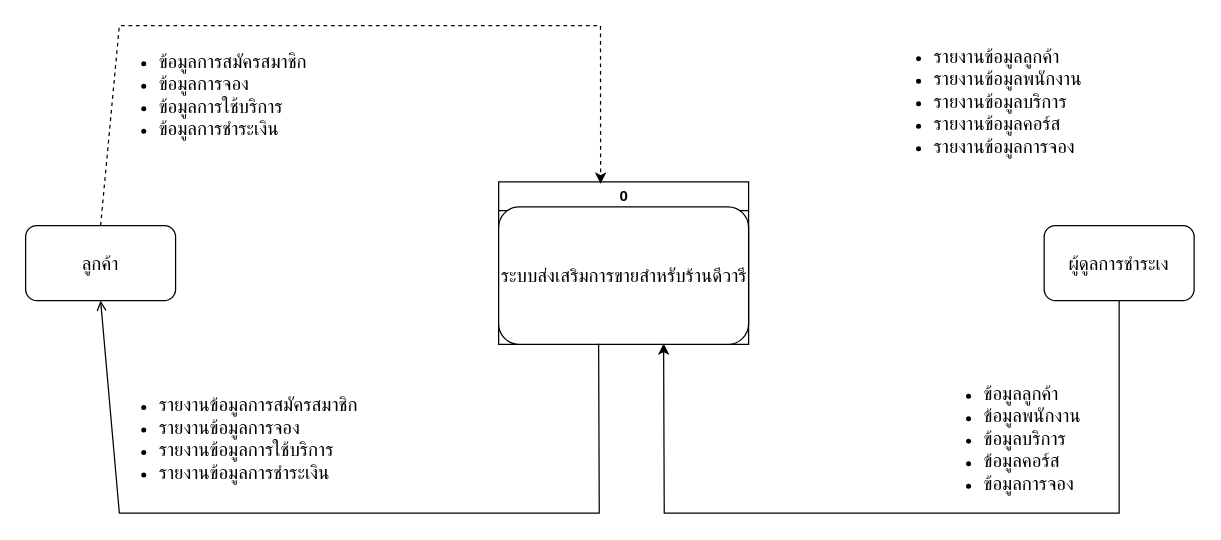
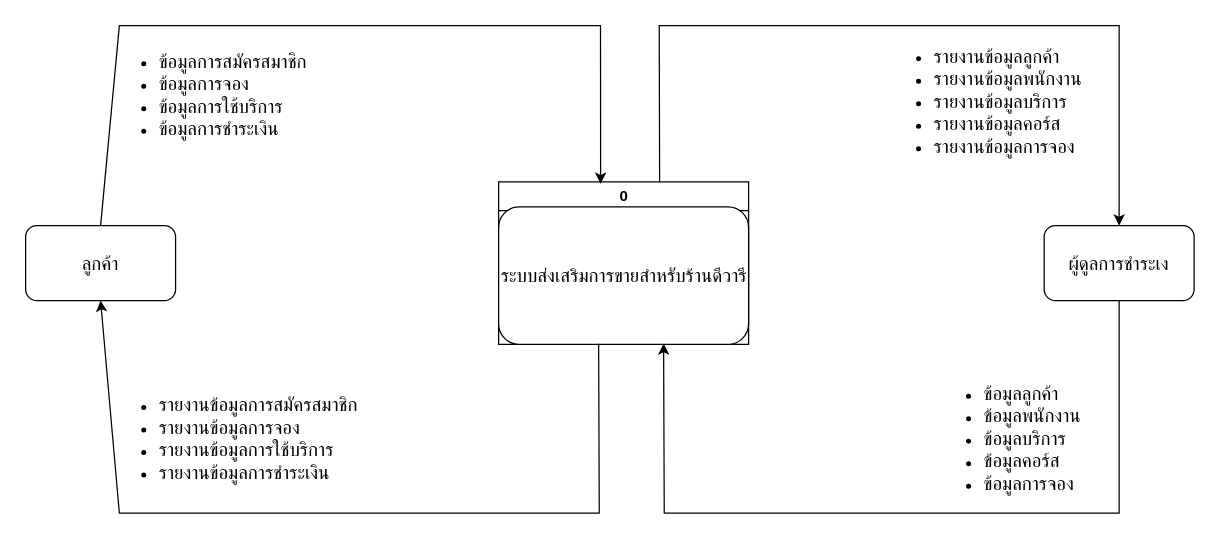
(336, 26) -> (336, 26)
none -> (907, 26)
(101, 308) -> (101, 310)
